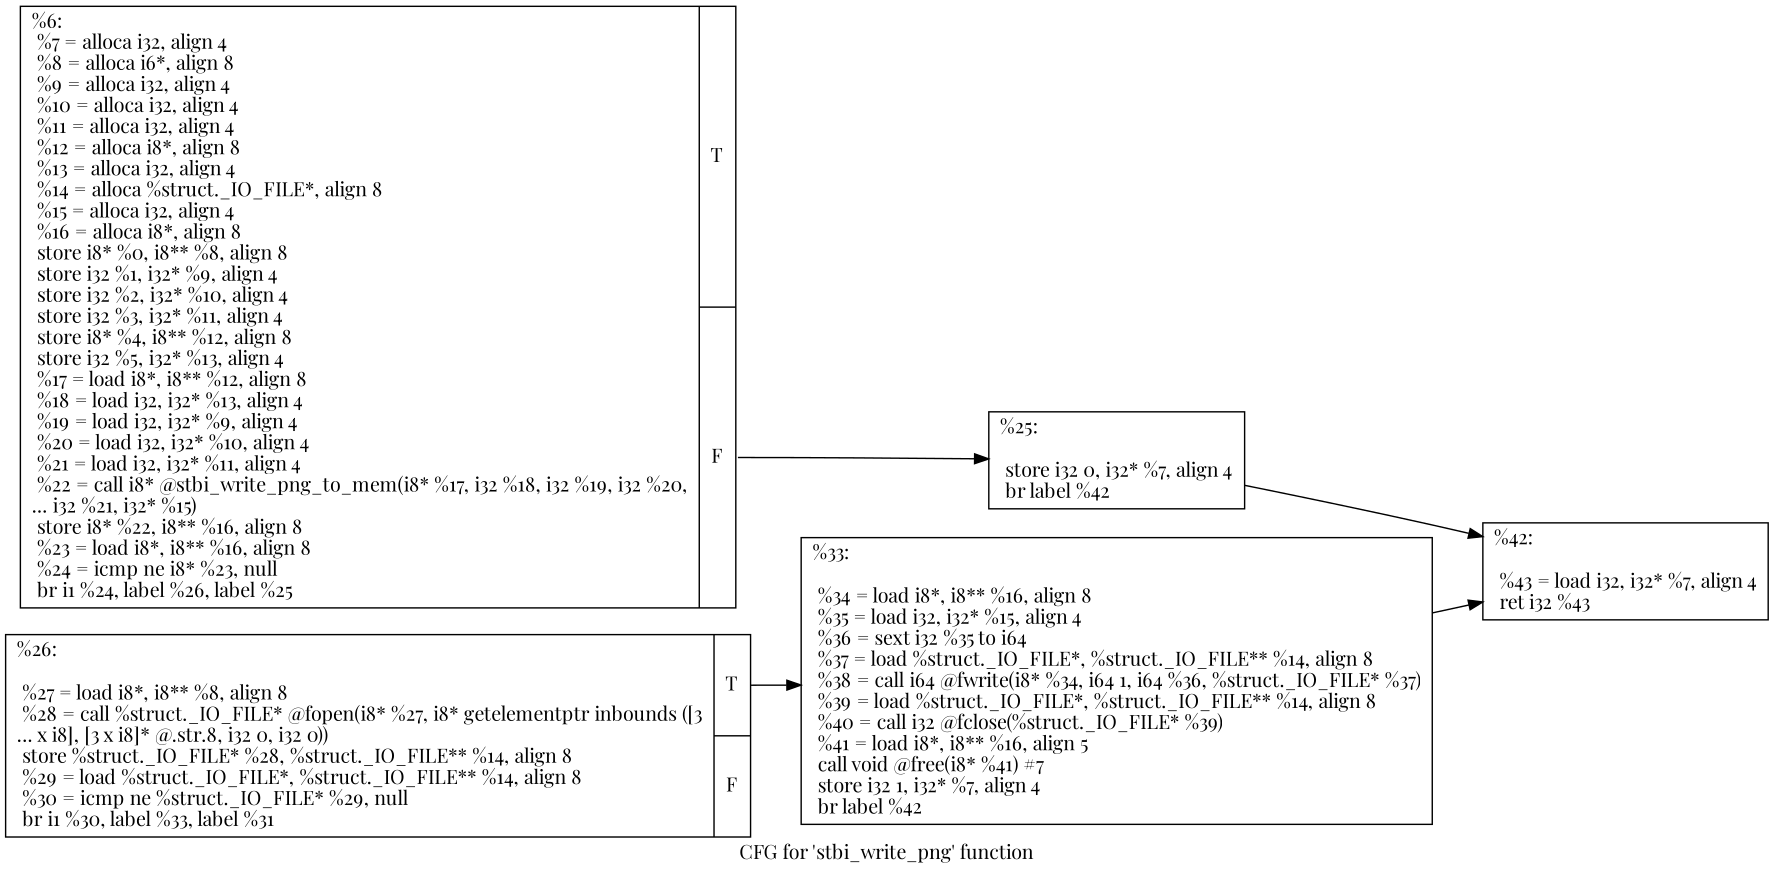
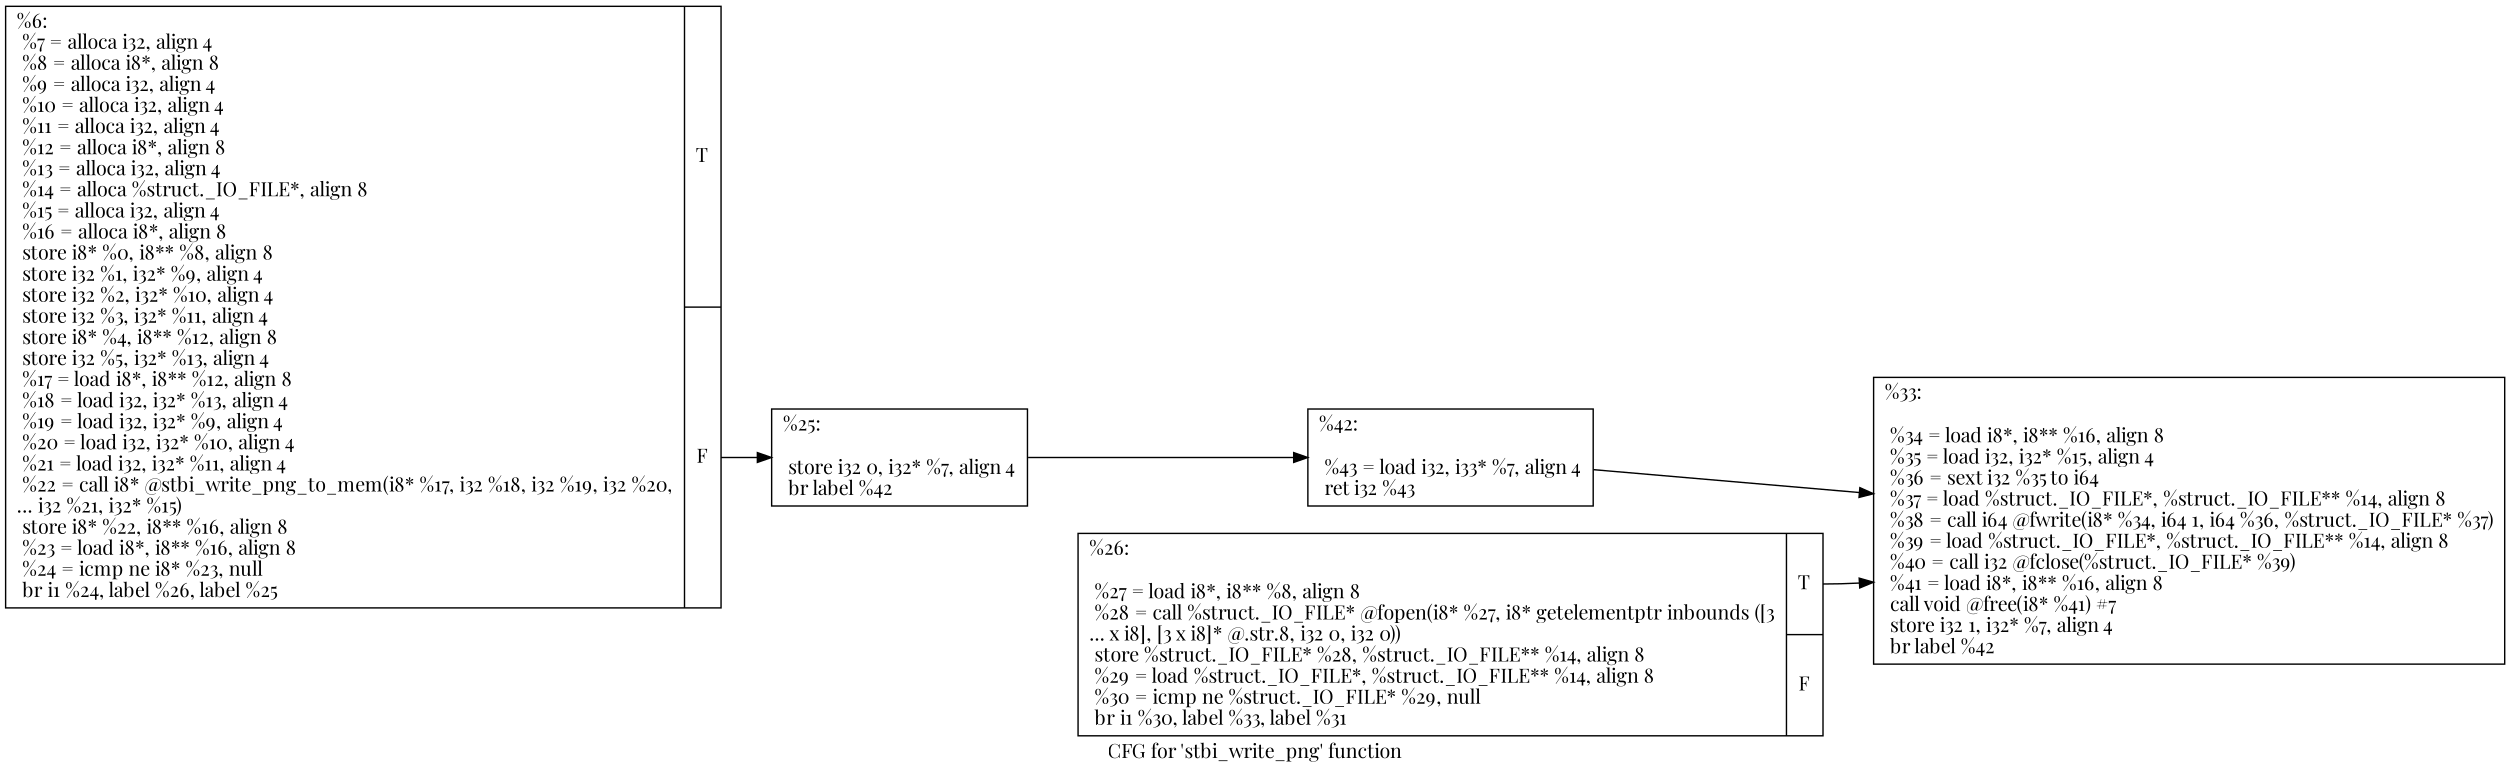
(134, 64) -> (119, 64)
(1626, 582) -> (1451, 468)
(1451, 609) -> (1726, 481)
(951, 744) -> (2025, 584)
